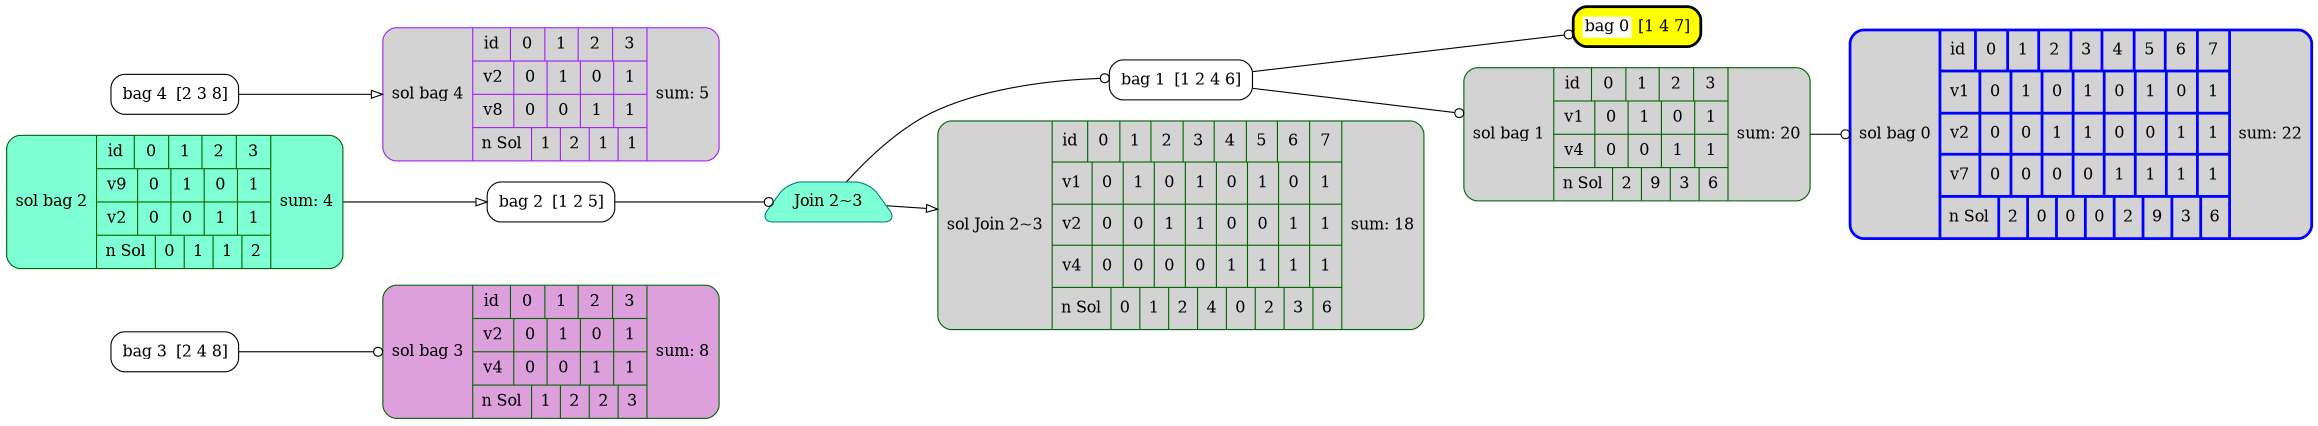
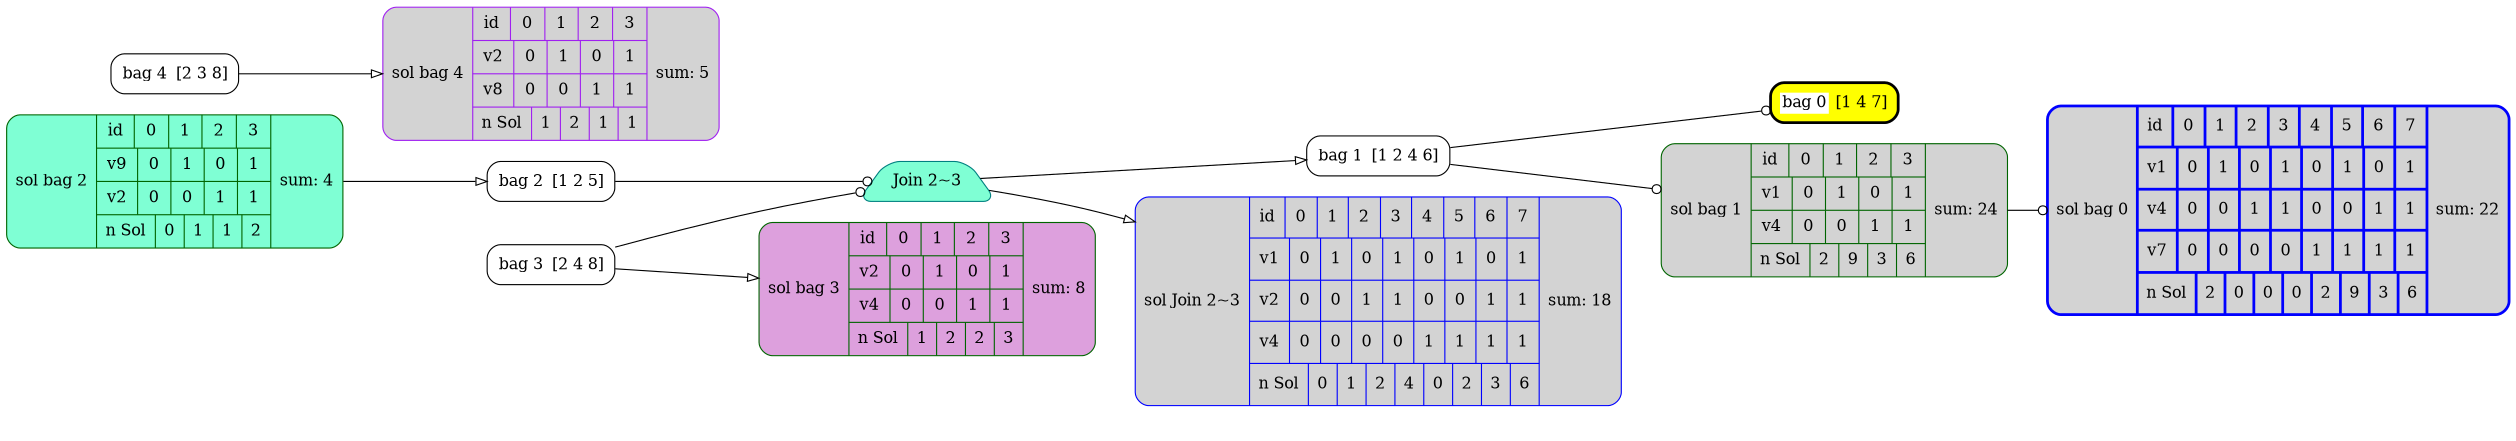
(981, 95) -> (1138, 170)
(1960, 133) -> (2157, 209)
(1769, 134) -> (1966, 210)
none -> (735, 217)
(1181, 225) -> (1378, 301)
(306, 352) -> (681, 273)
